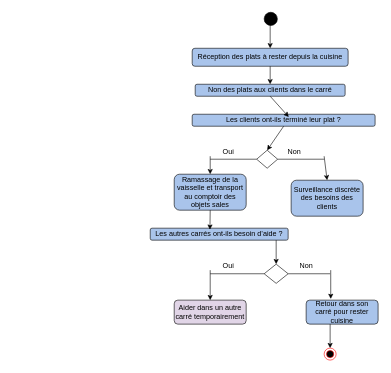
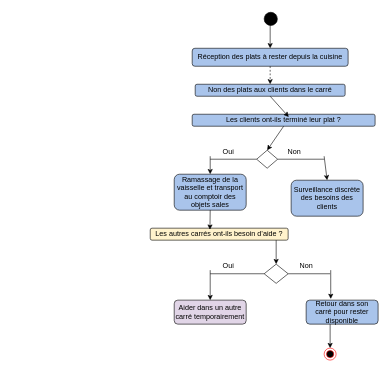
(270, 73) -> (270, 73)
(219, 234) -> (219, 234)
(342, 312) -> (342, 312)
